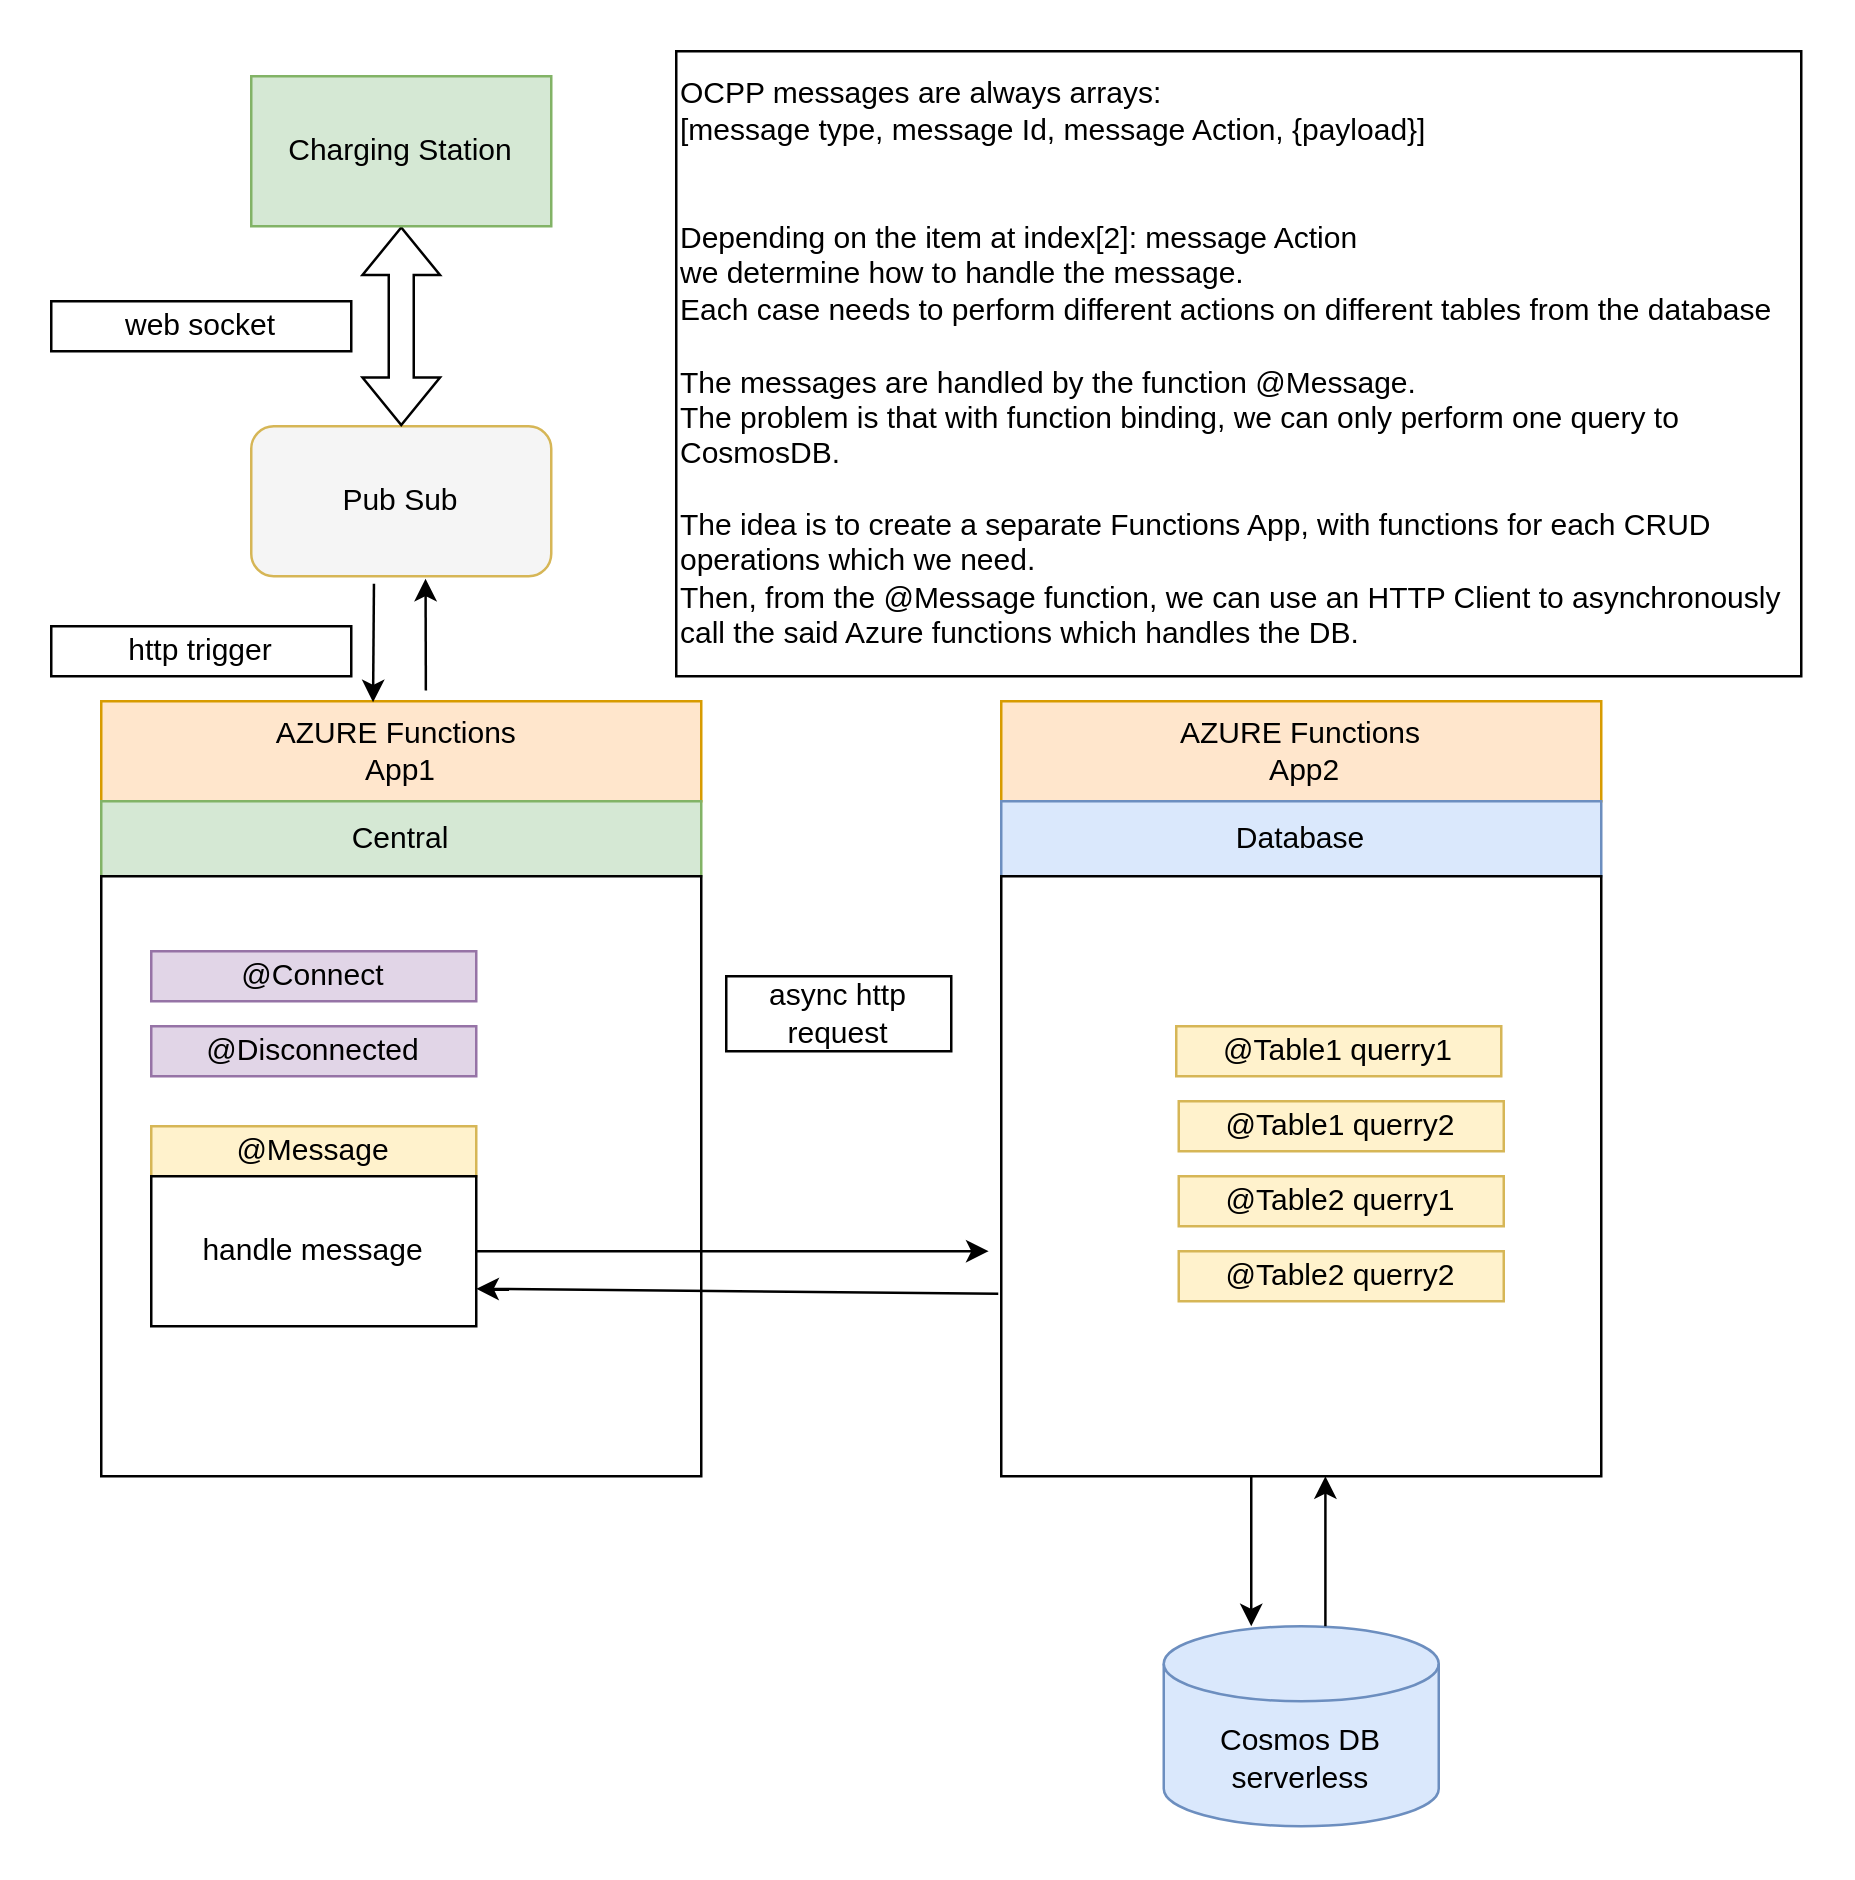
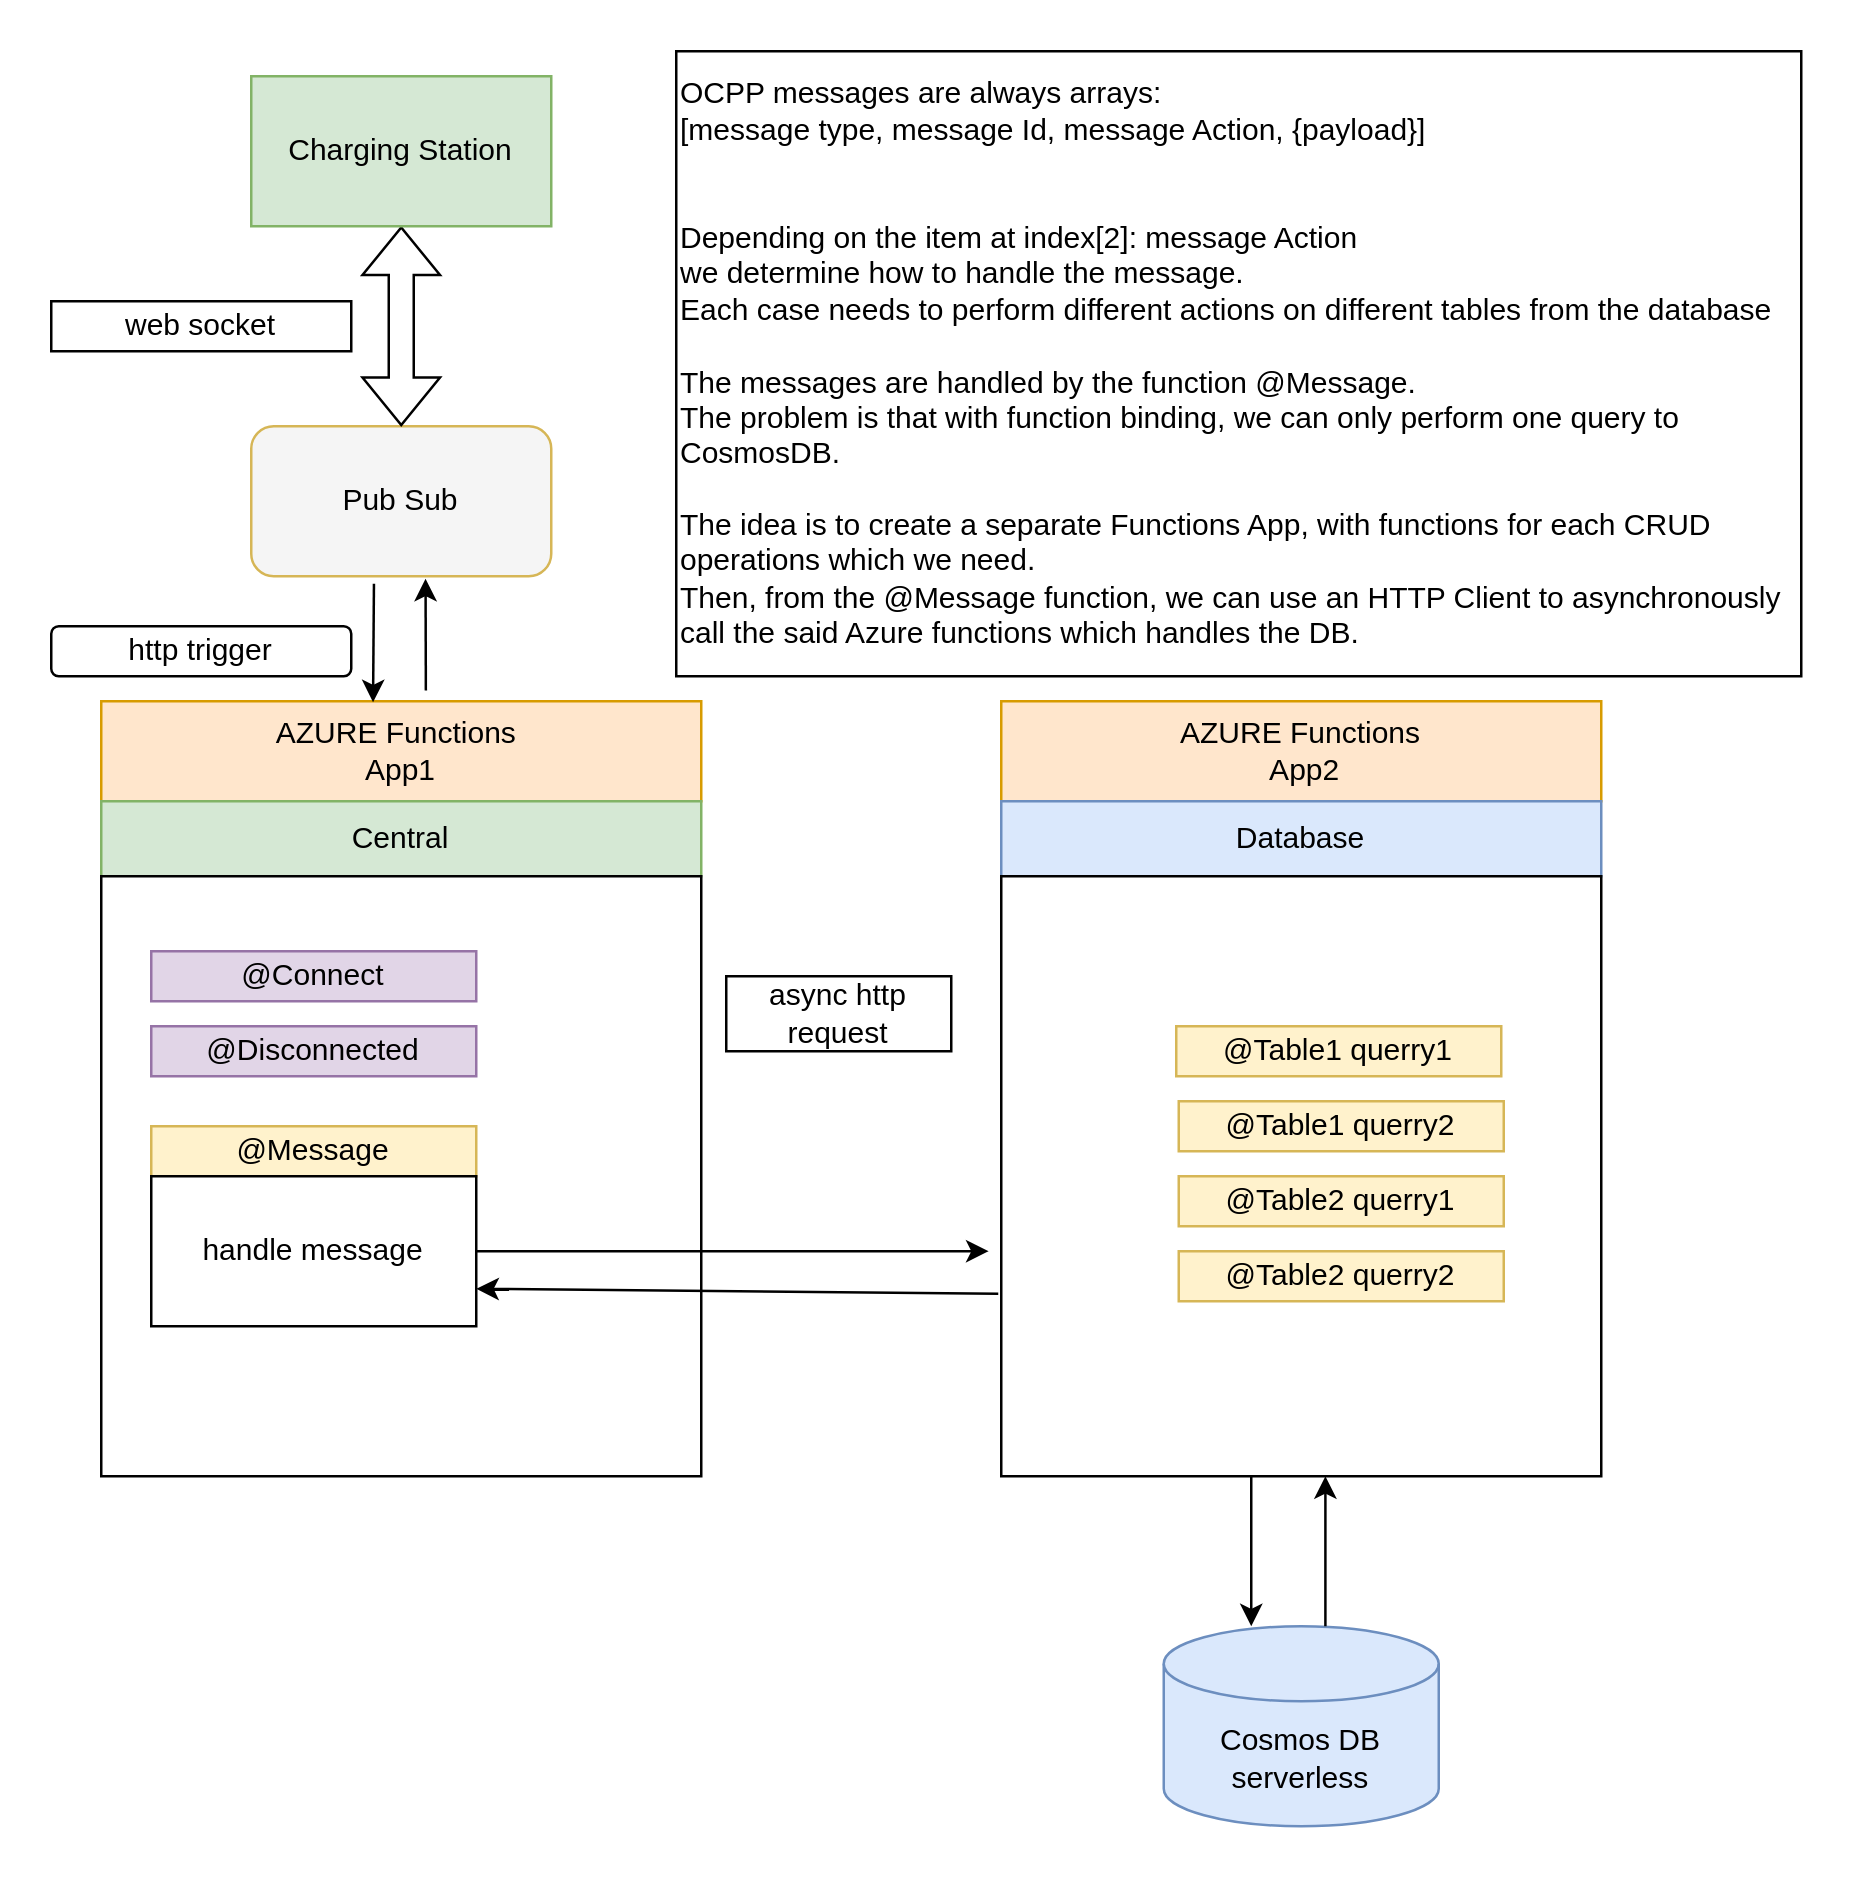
(201, 651) -> (201, 651)
